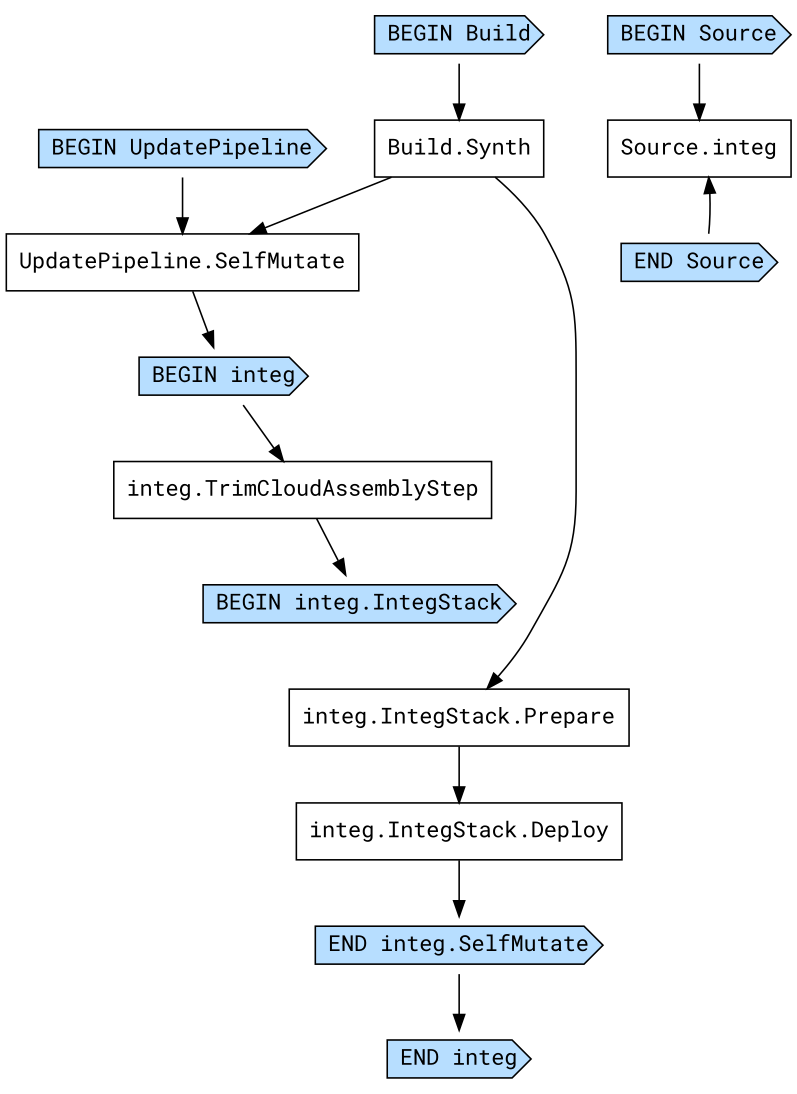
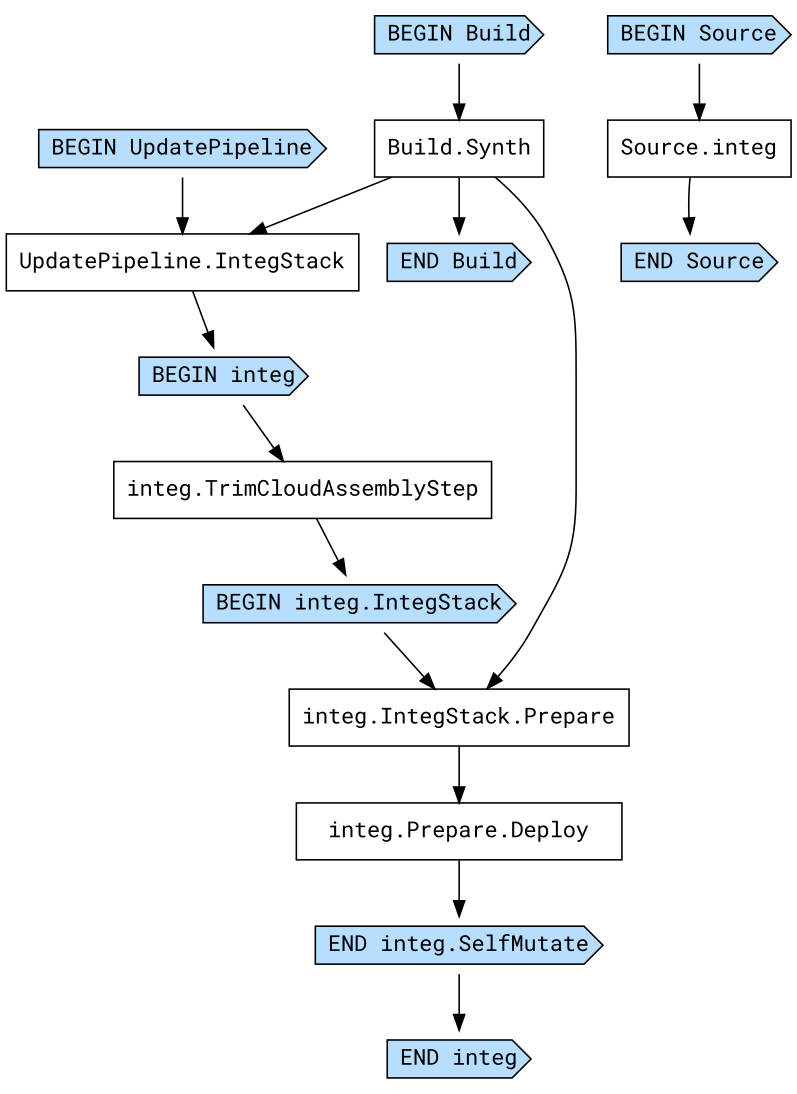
(710, 214) -> (689, 198)
(183, 262) -> (183, 262)
none -> (459, 262)
none -> (404, 655)
(459, 831) -> (459, 831)
